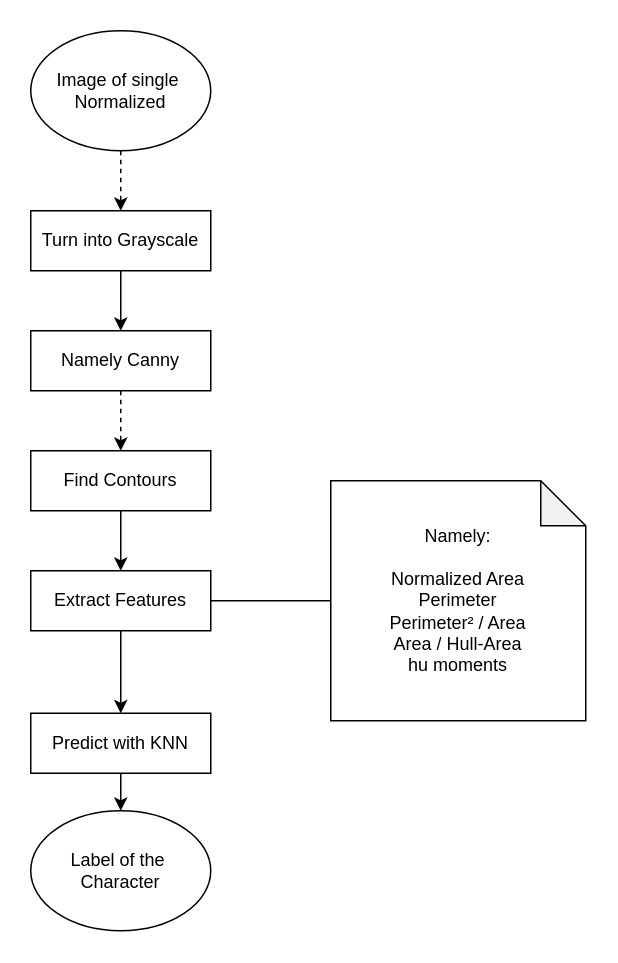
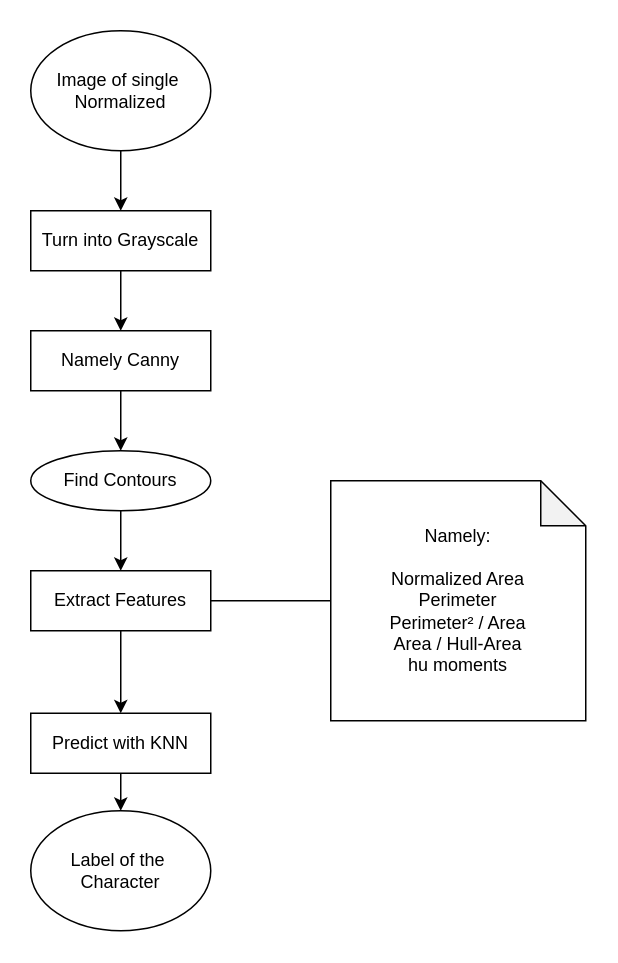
(121, 175) -> (121, 175)
(121, 415) -> (121, 415)
(121, 481) -> (121, 481)
